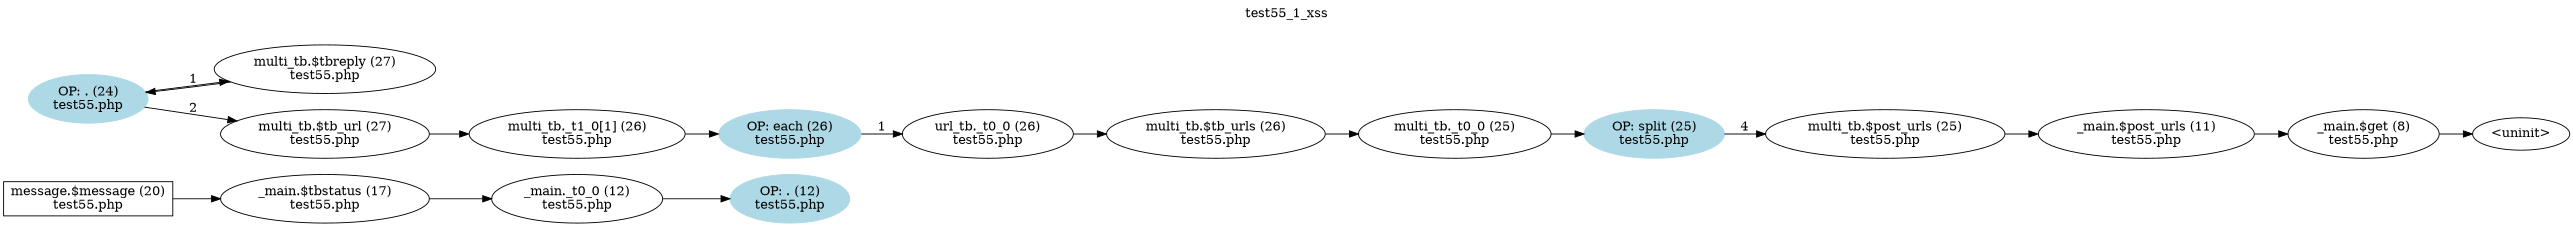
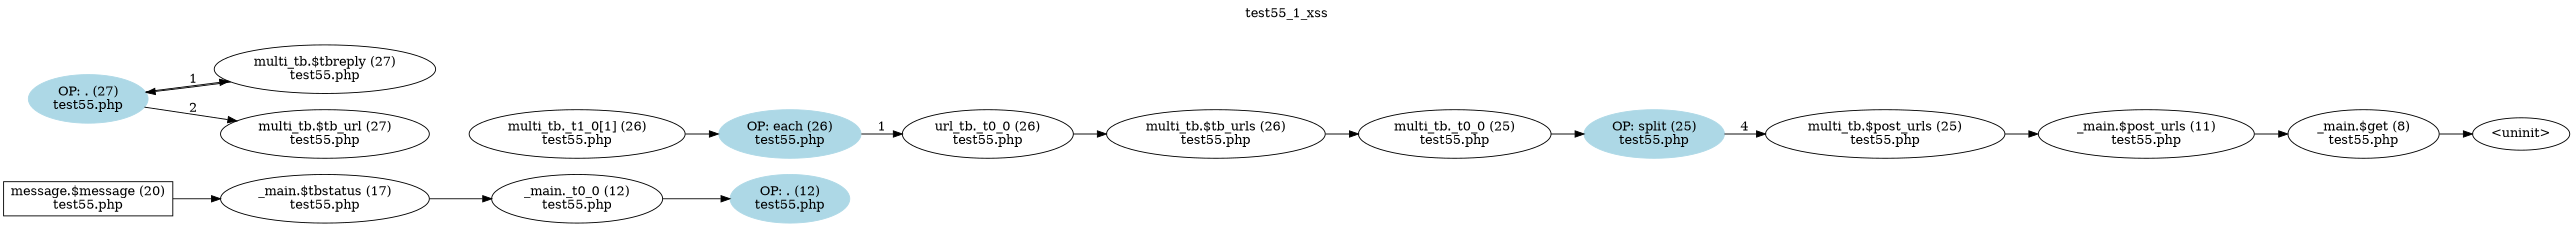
(88, 99) -> (88, 99)
(444, 134) -> none
